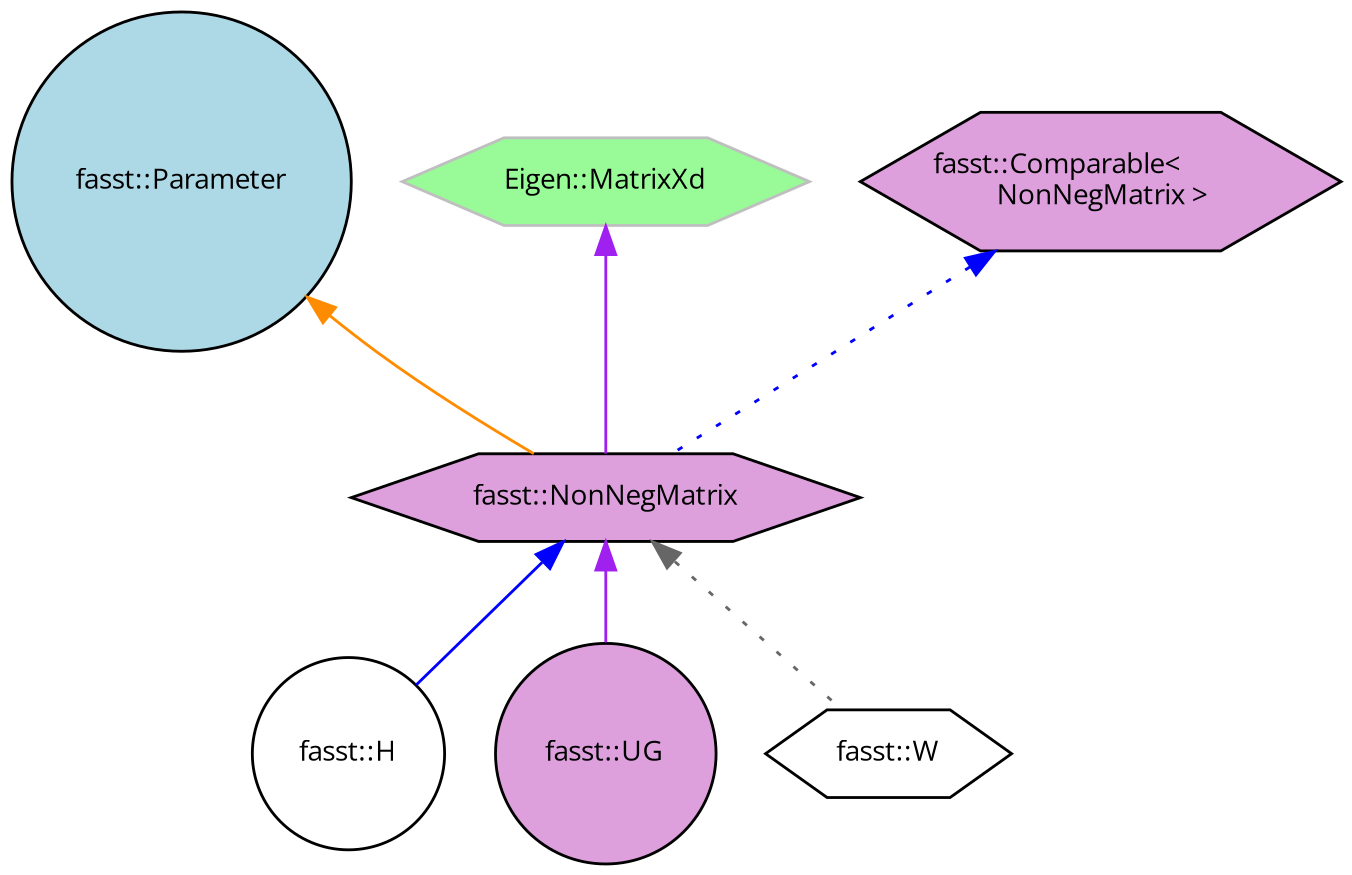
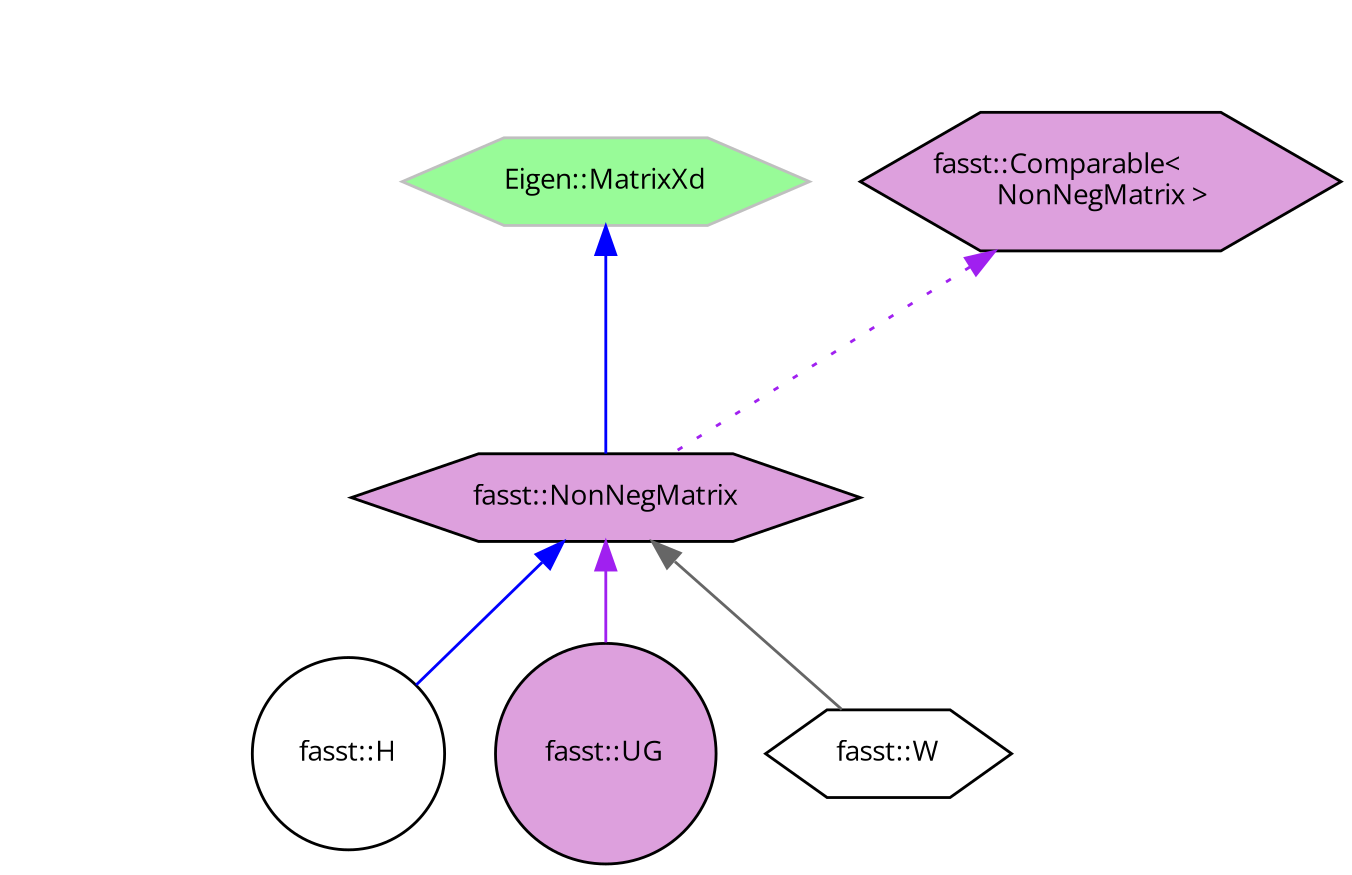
(182, 182) -> none
(606, 354) -> (606, 354)
(821, 361) -> (821, 361)
(758, 636) -> (758, 636)
